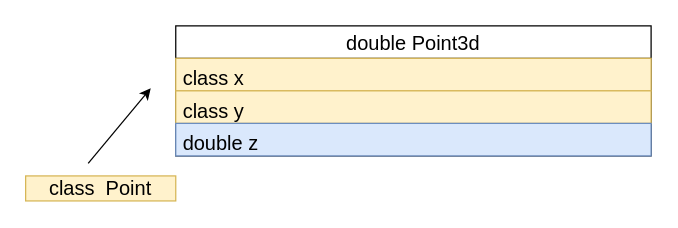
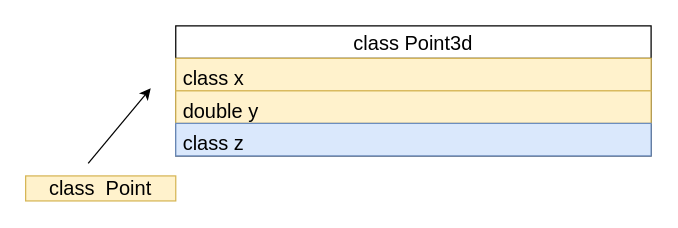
(413, 43) -> (413, 43)
(217, 111) -> (222, 111)
(222, 143) -> (217, 143)
